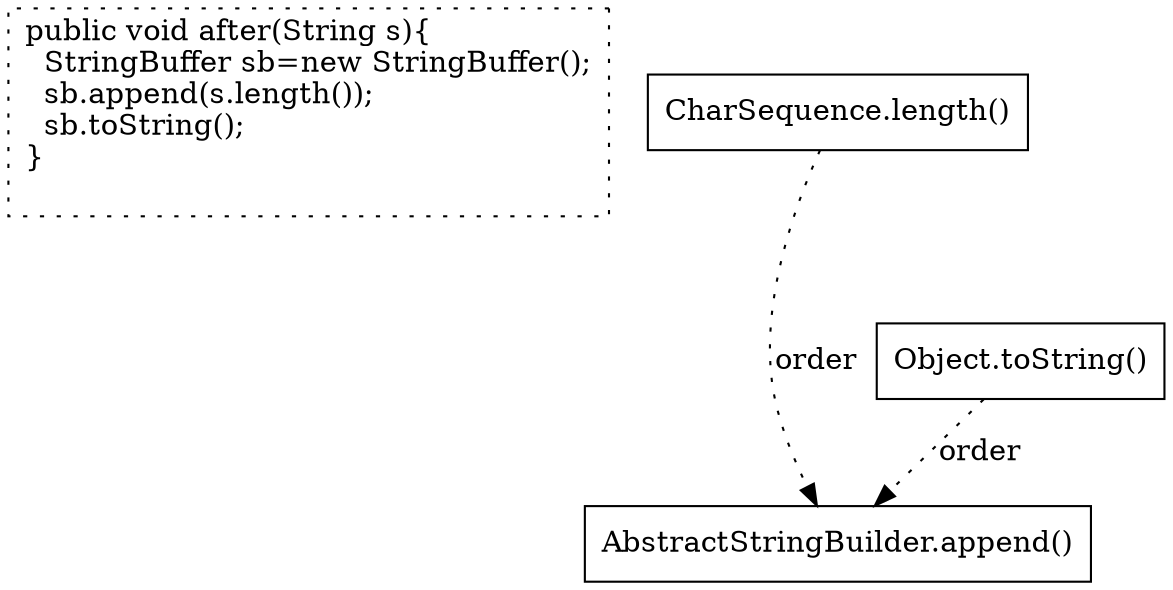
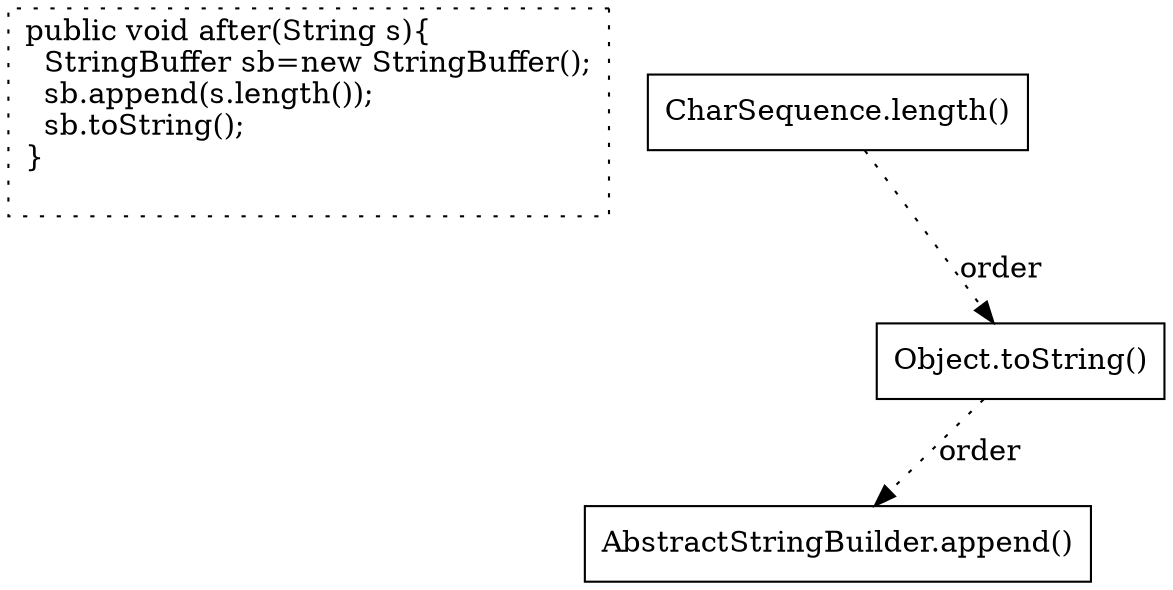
(772, 318) -> (923, 228)
